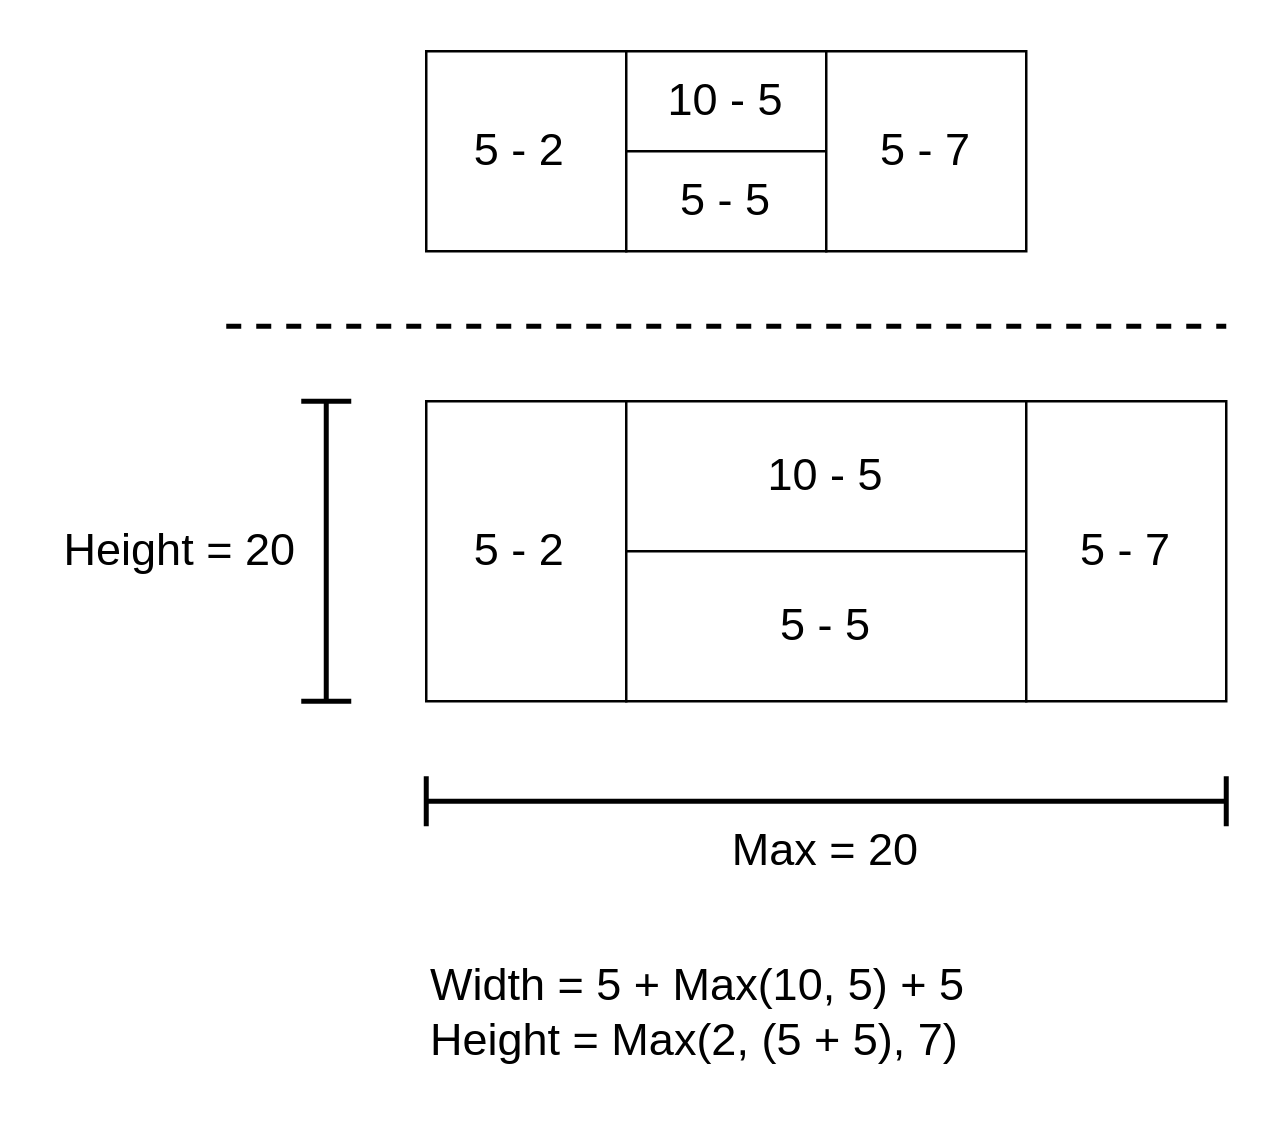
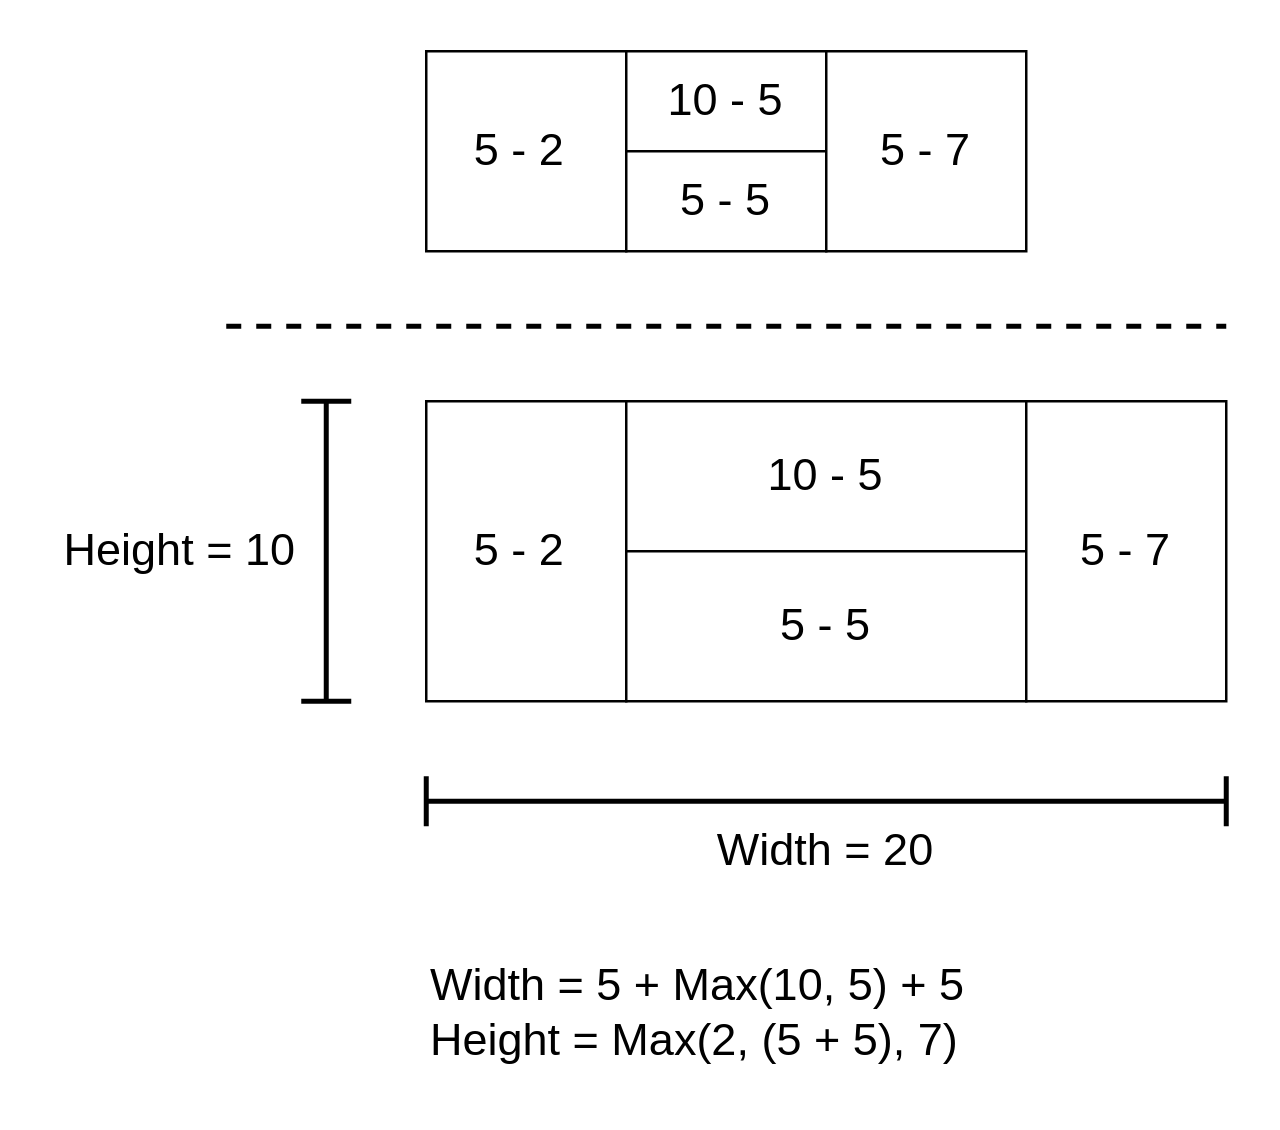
(175, 551) -> (175, 551)
(826, 851) -> (826, 851)
